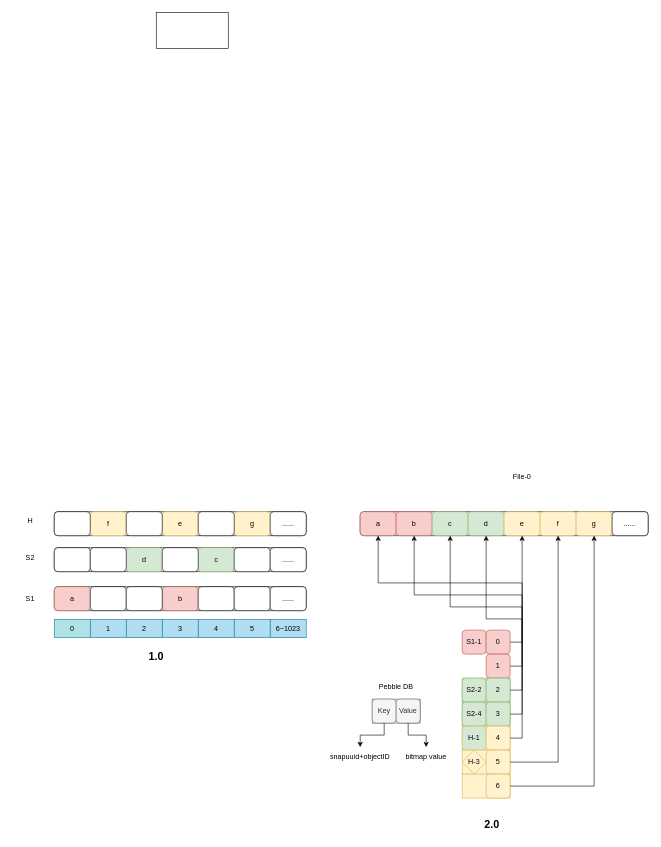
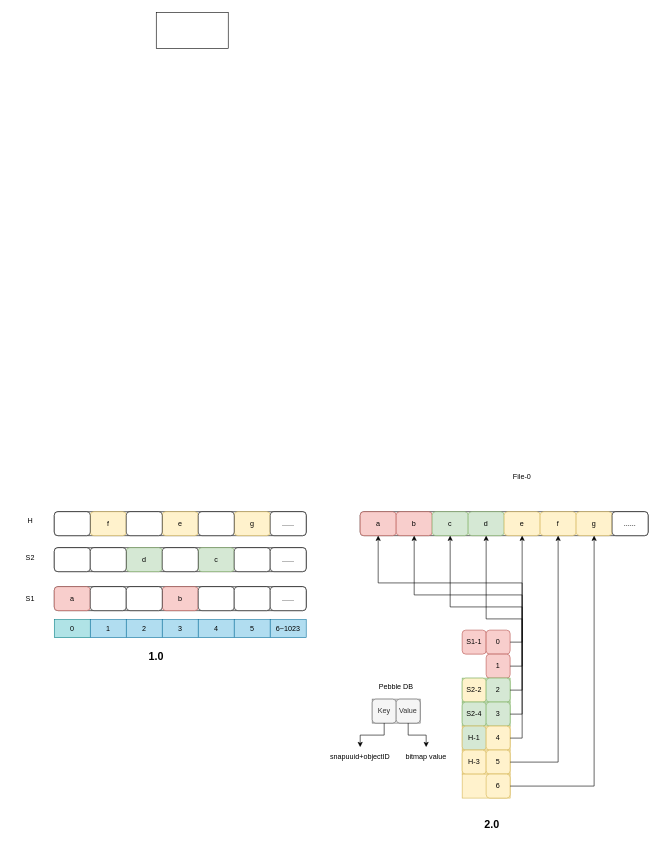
(474, 690) -> (474, 690)
(474, 762) -> (474, 762)
